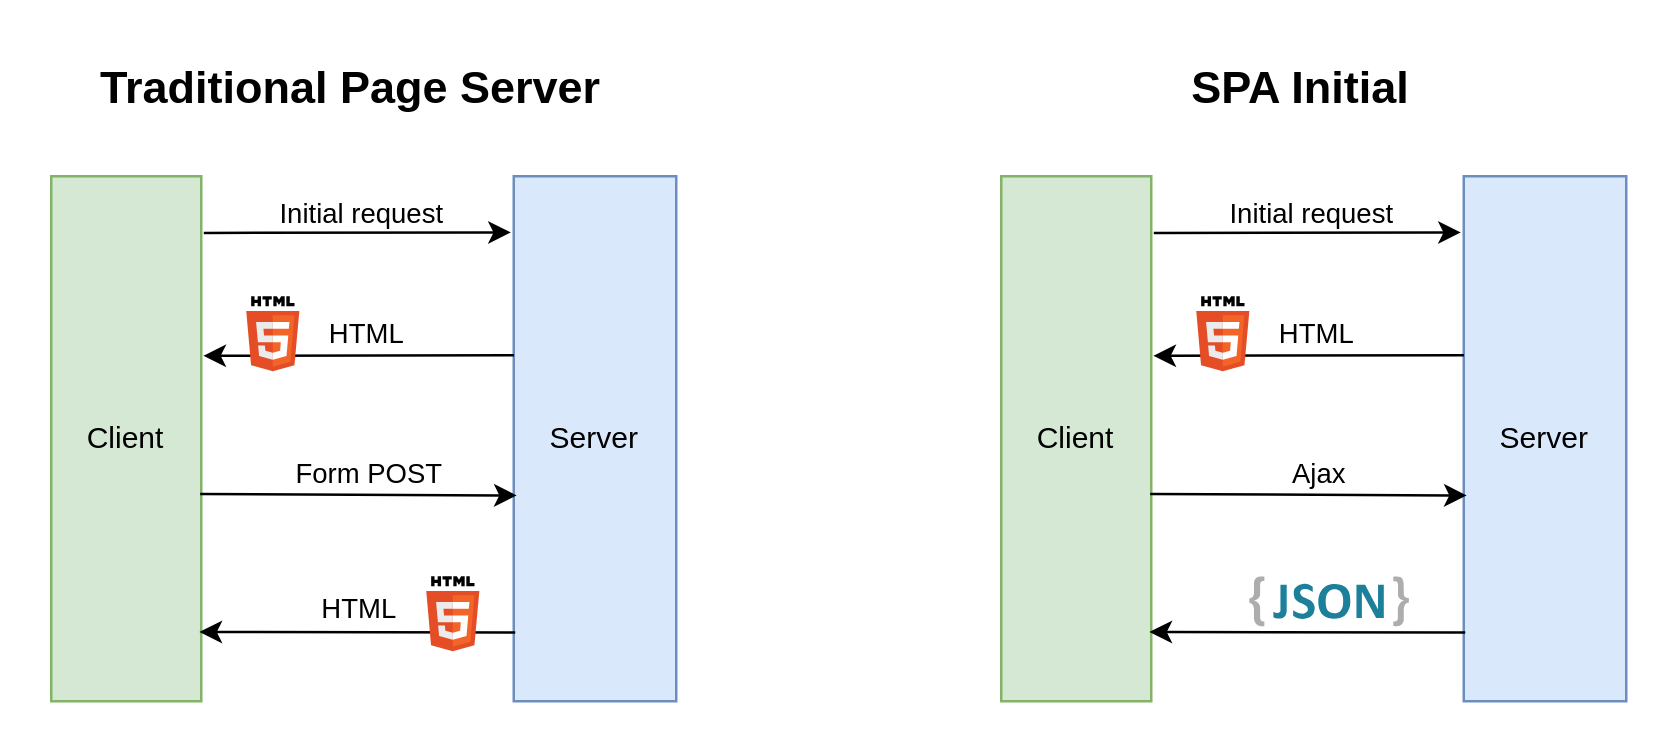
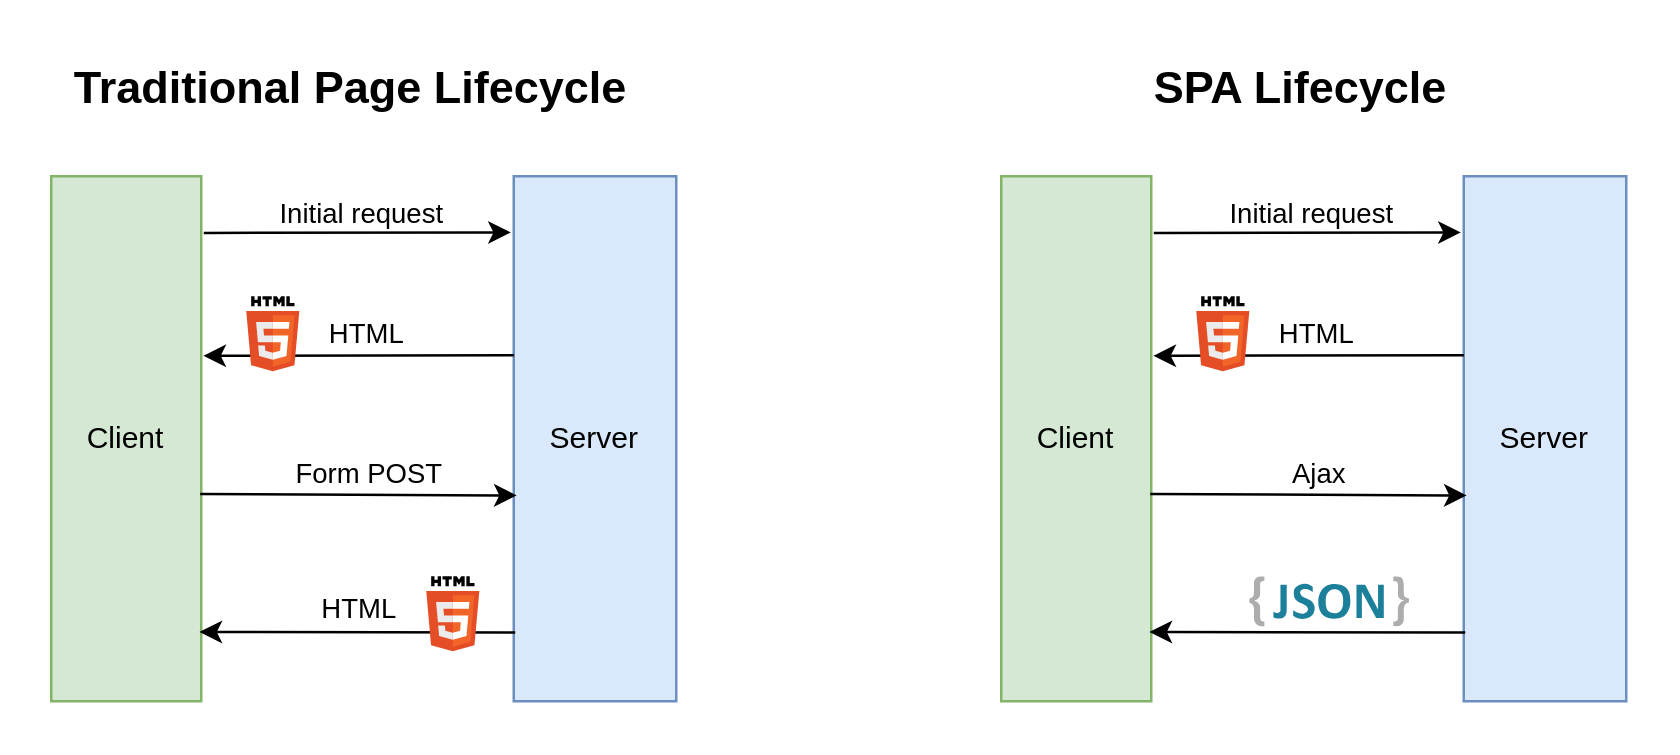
(351, 89) -> (351, 89)
(1301, 89) -> (1301, 89)
